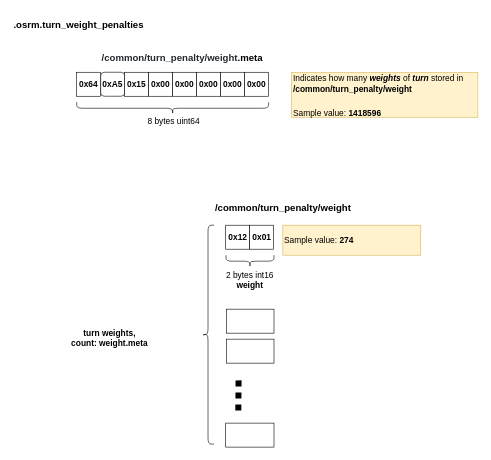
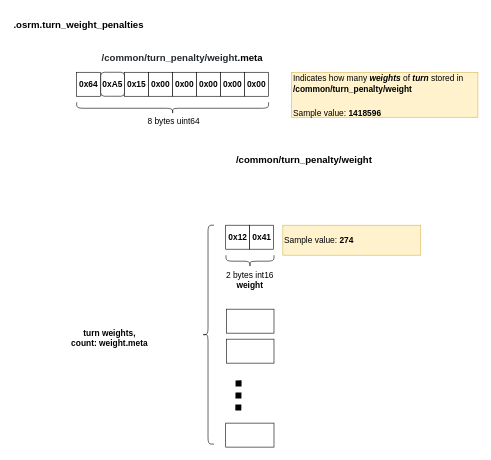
(287, 207) -> (308, 159)
(262, 237) -> (262, 237)
